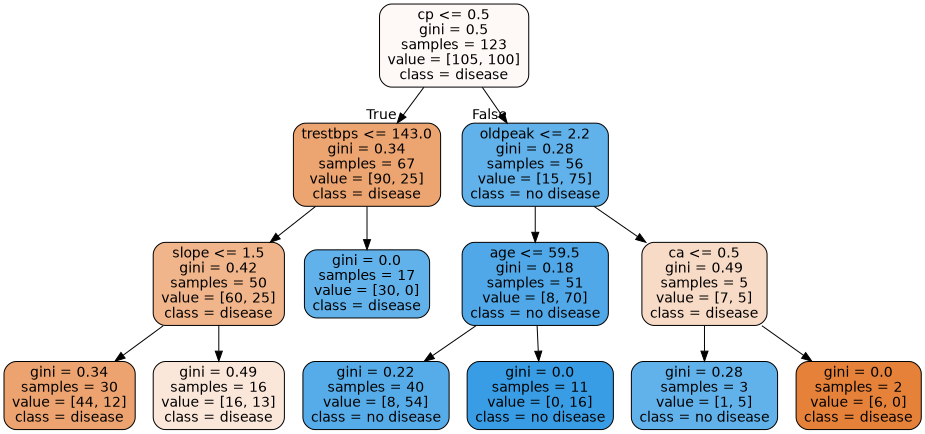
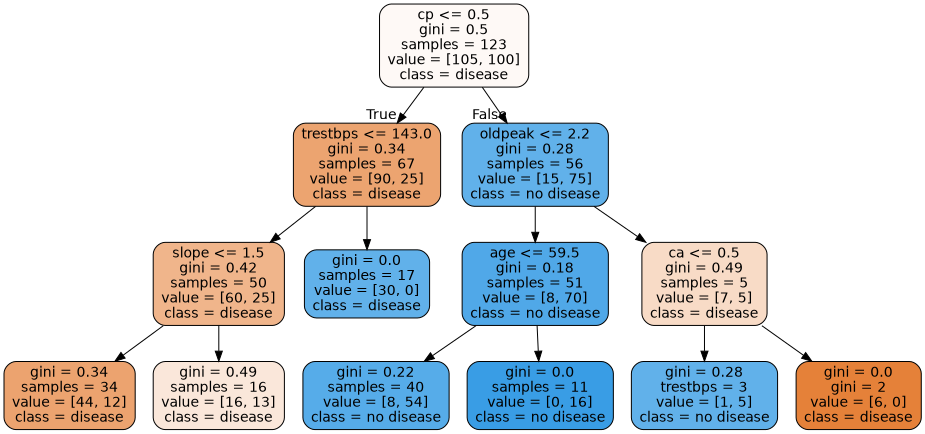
(70, 396) -> (70, 396)
(704, 396) -> (704, 396)
(859, 396) -> (859, 396)
